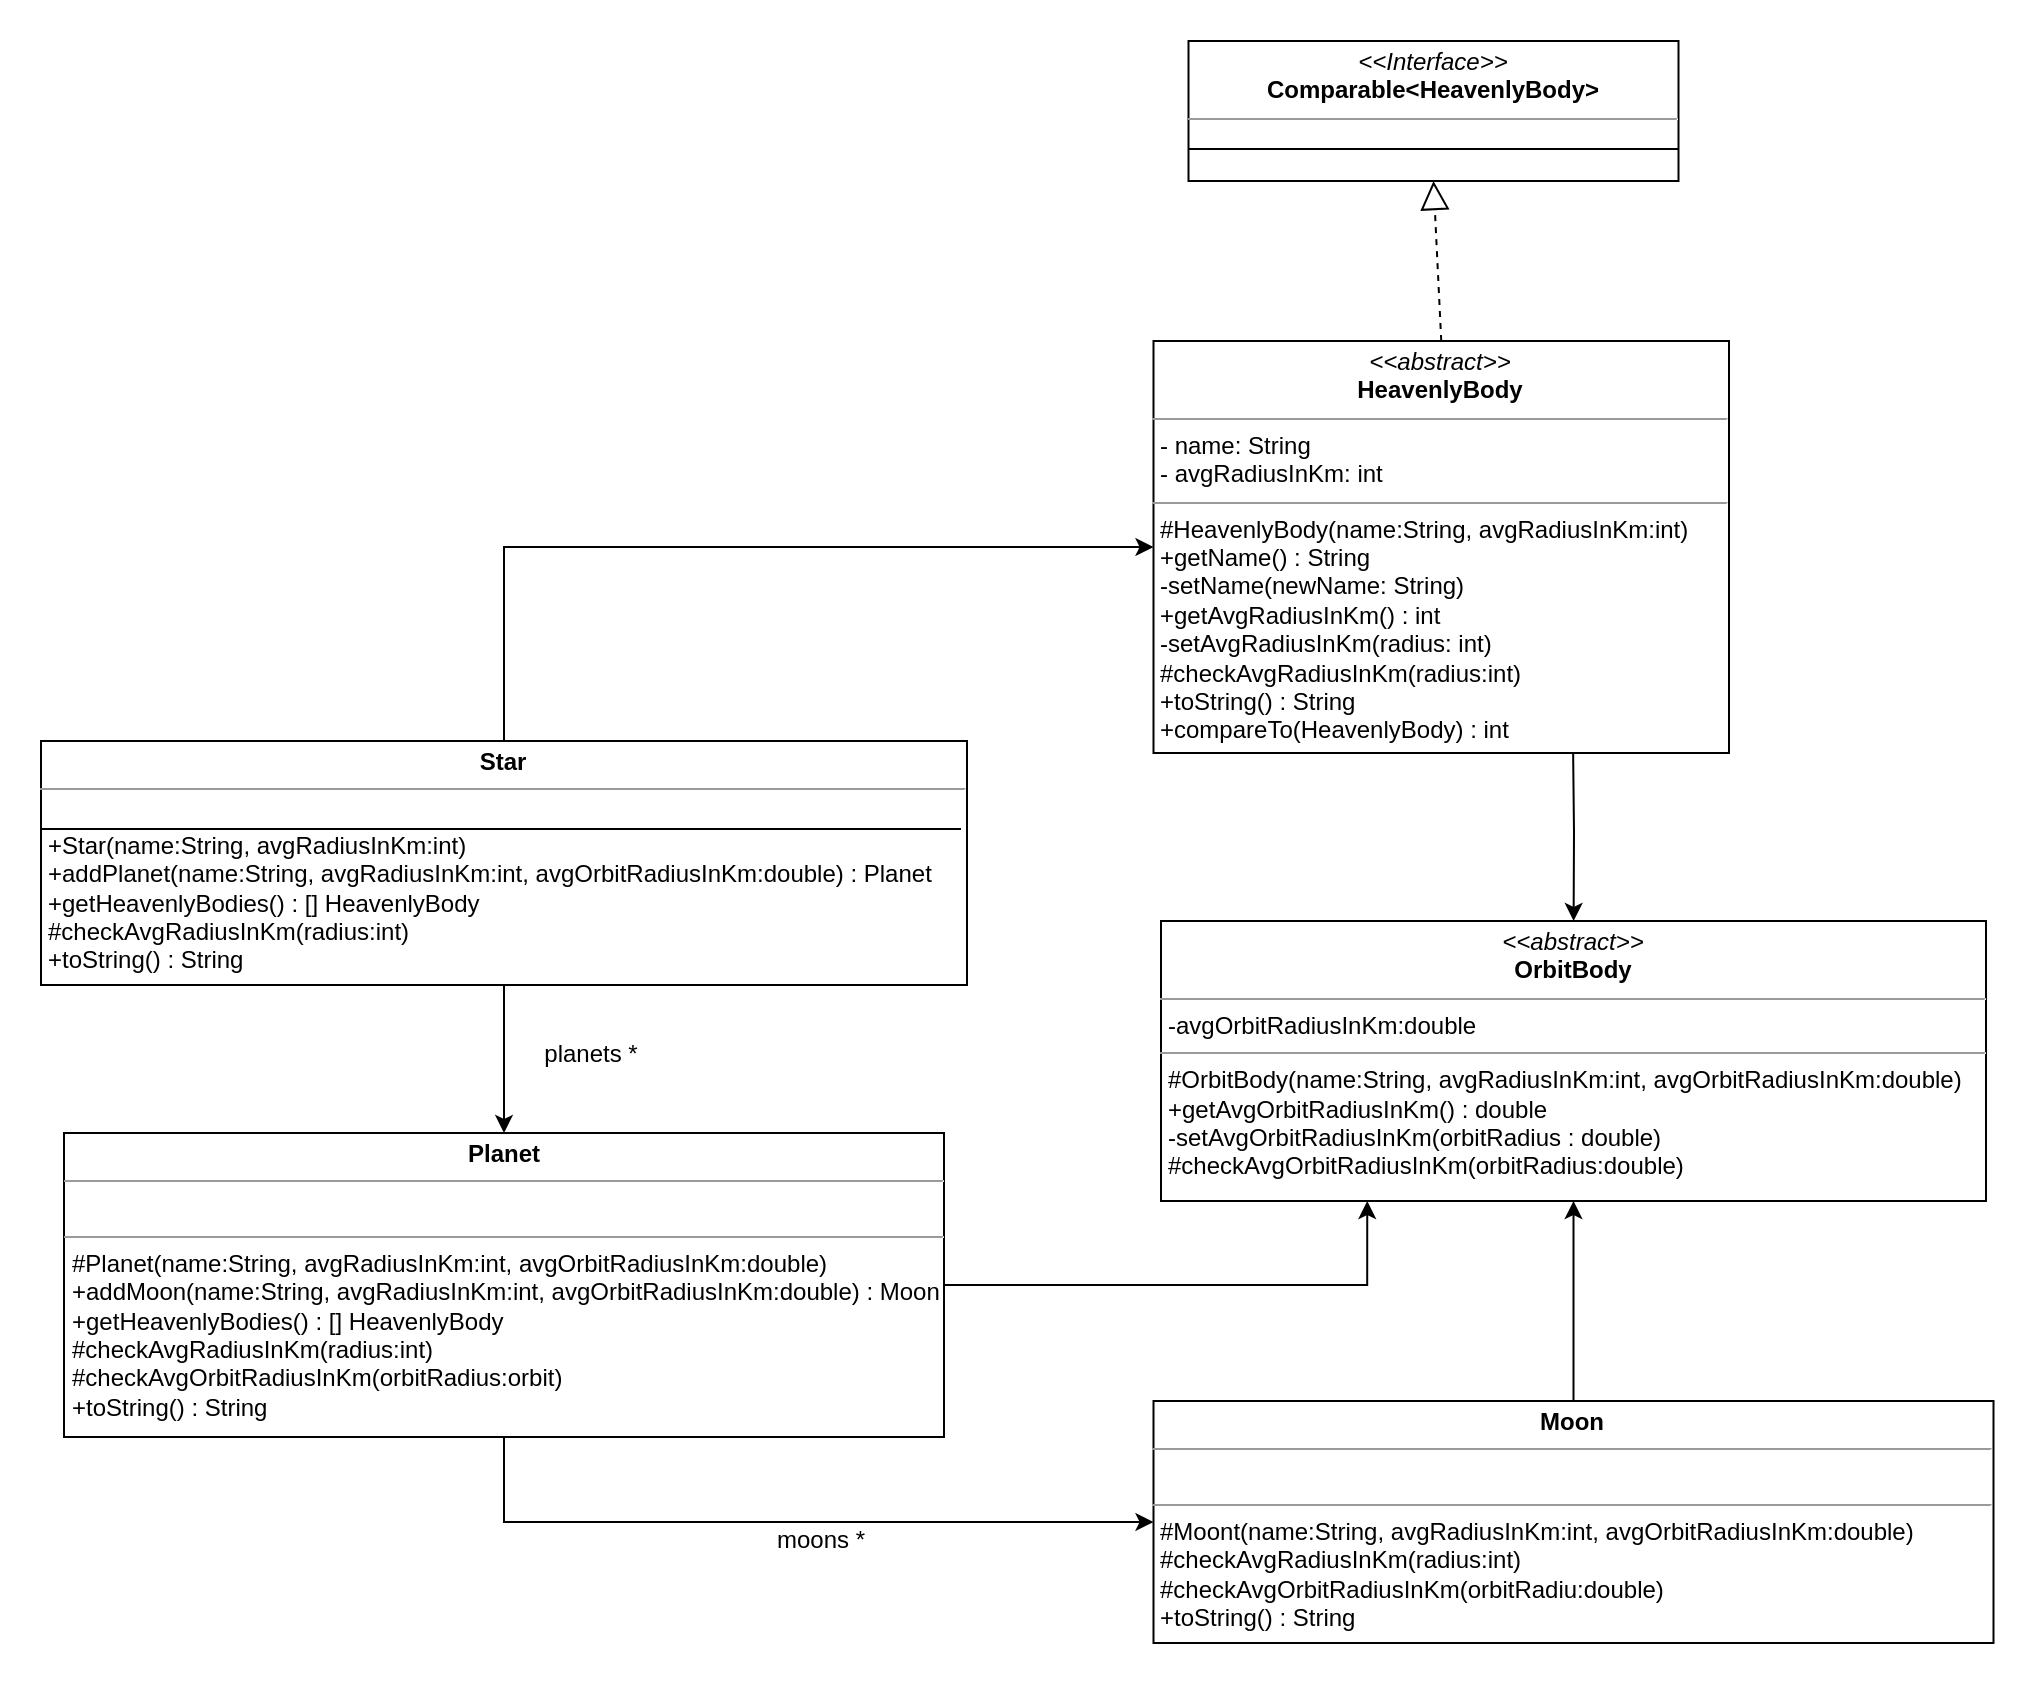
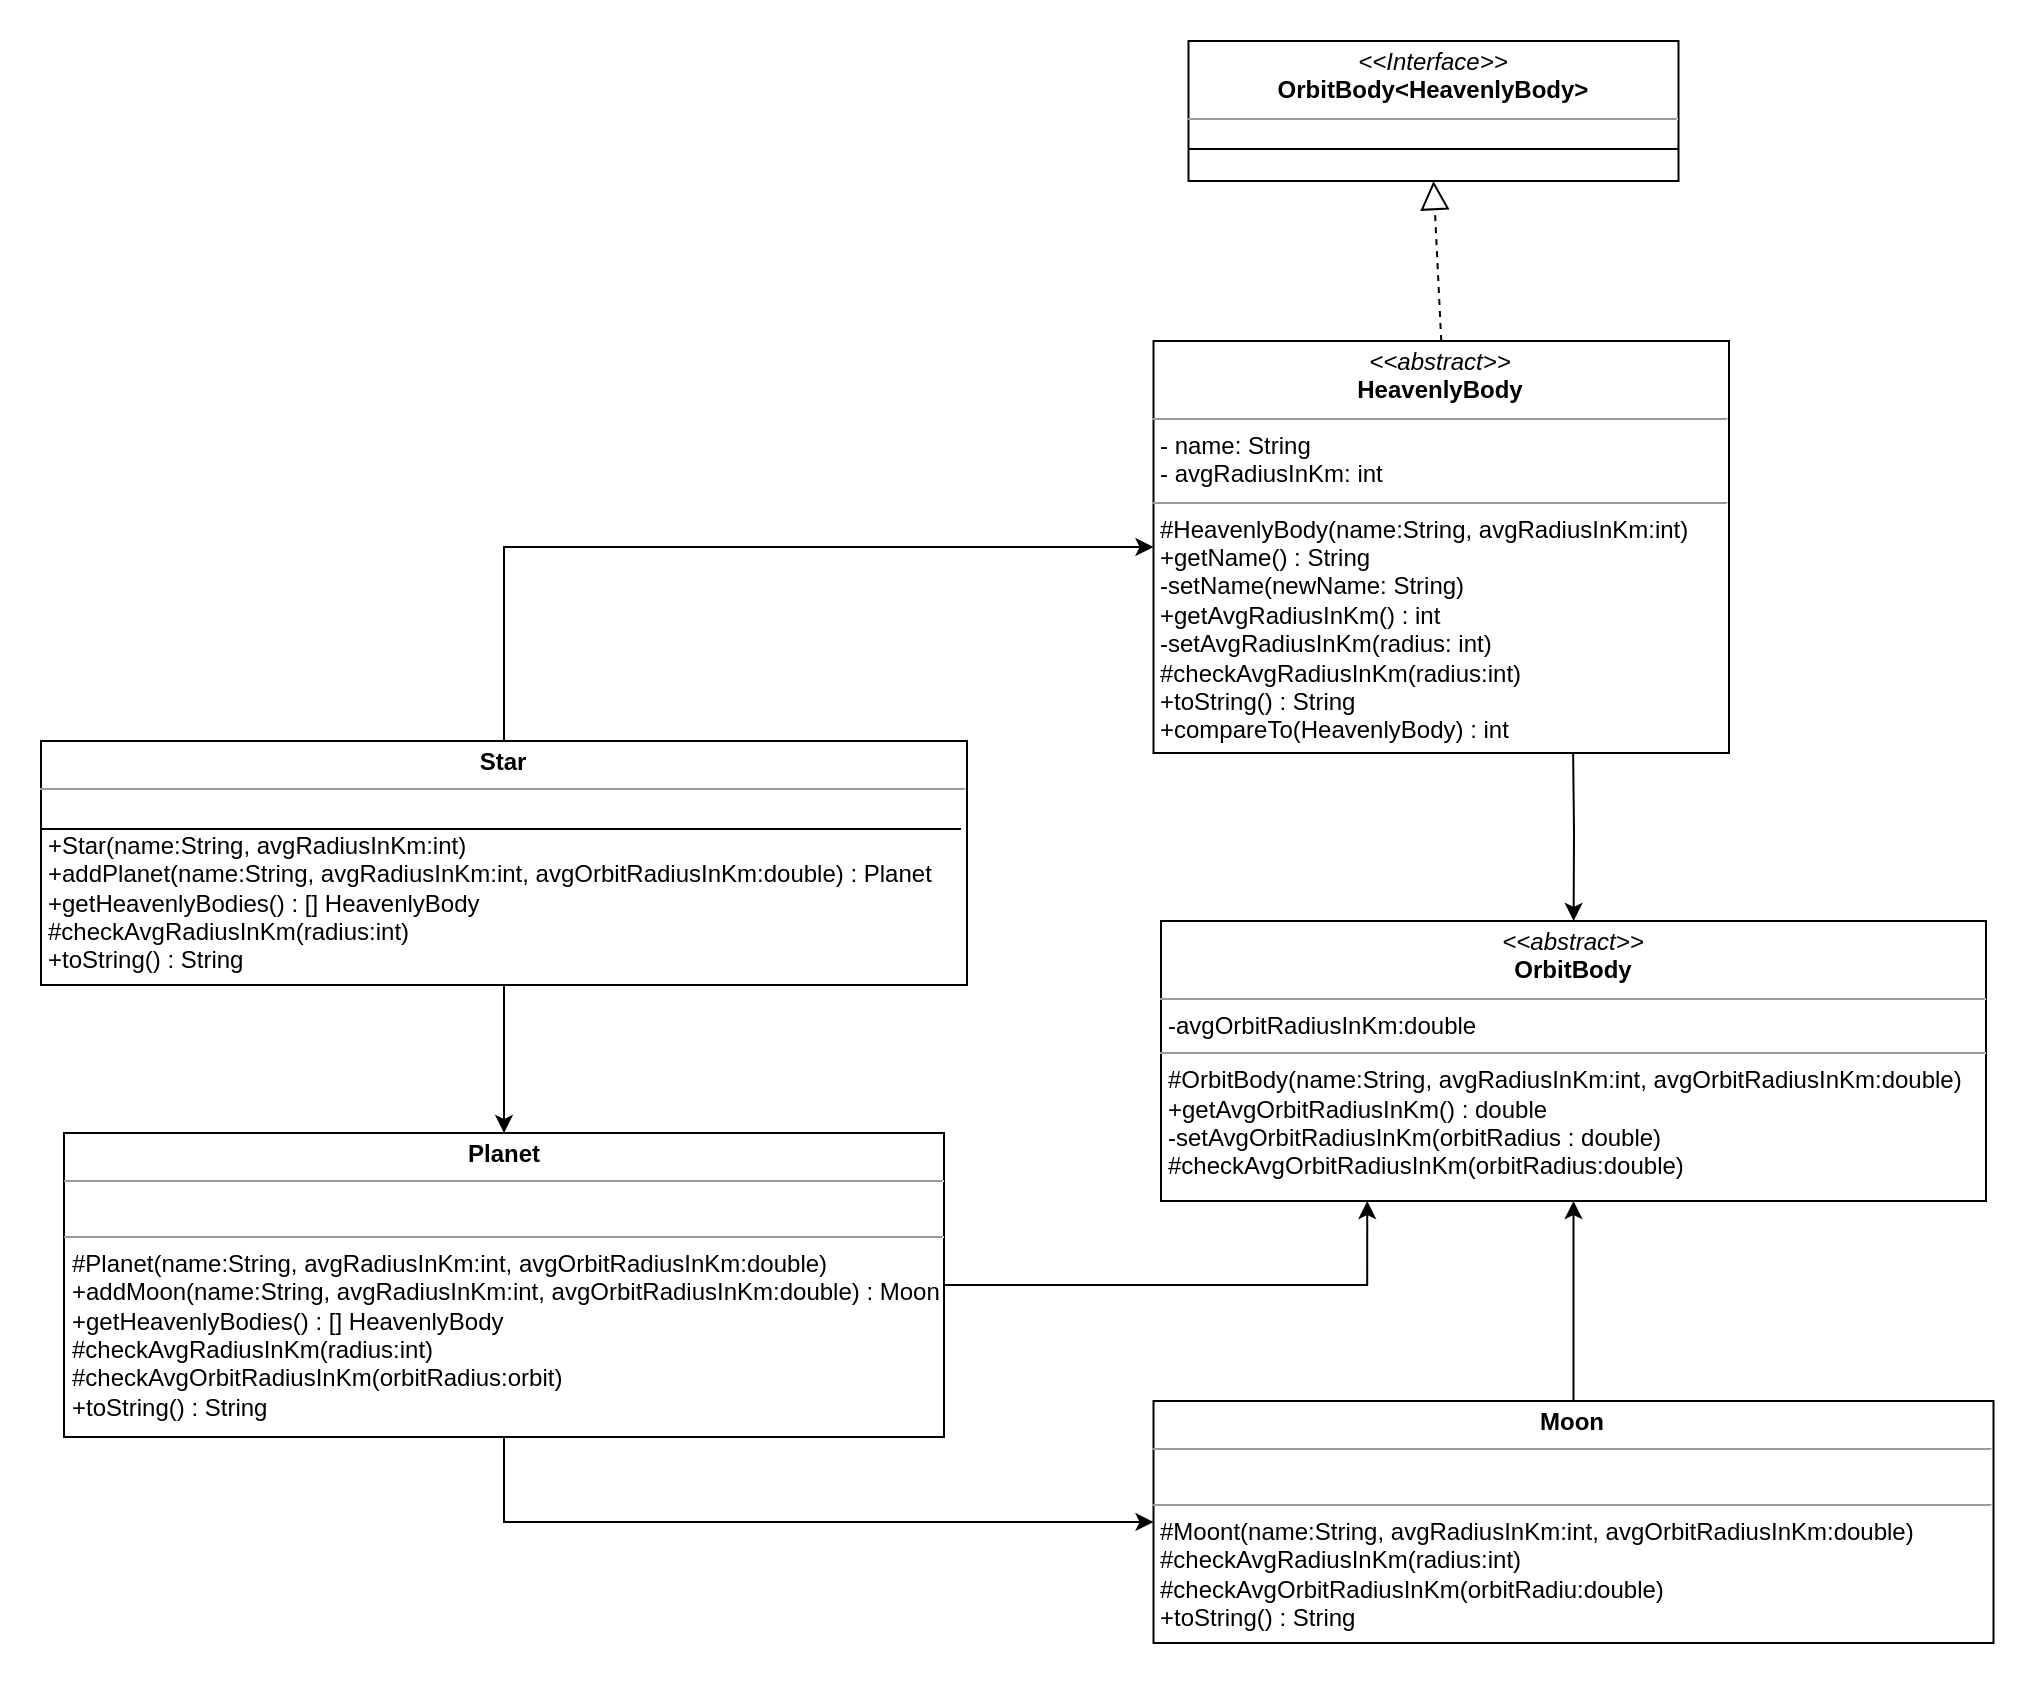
(1344, 70) -> (1337, 70)
(591, 1055) -> none
(821, 1541) -> none
